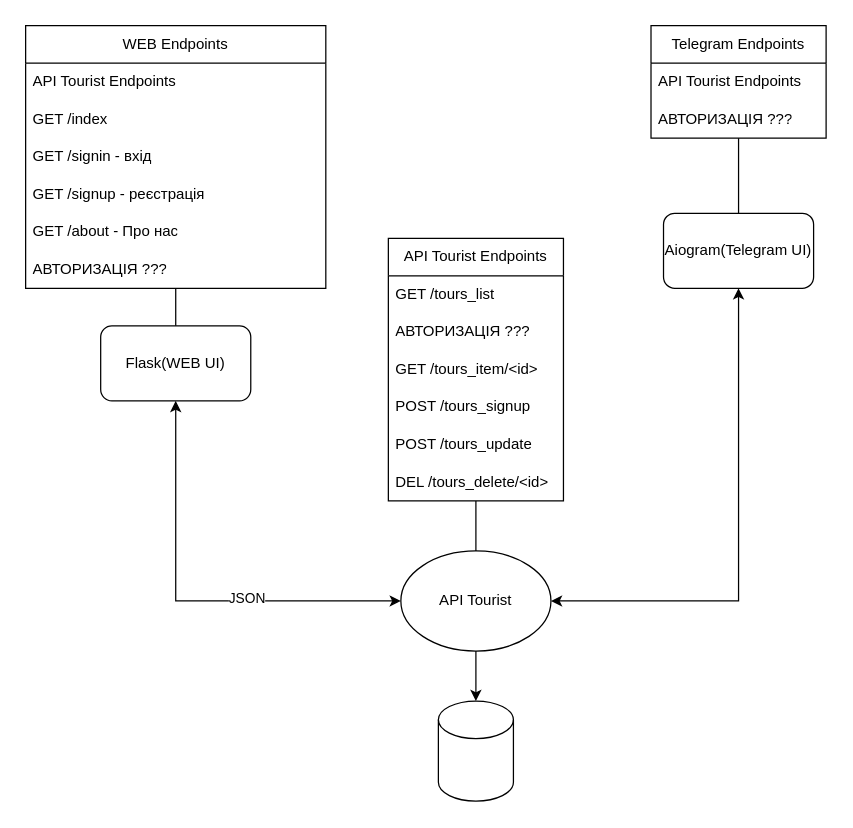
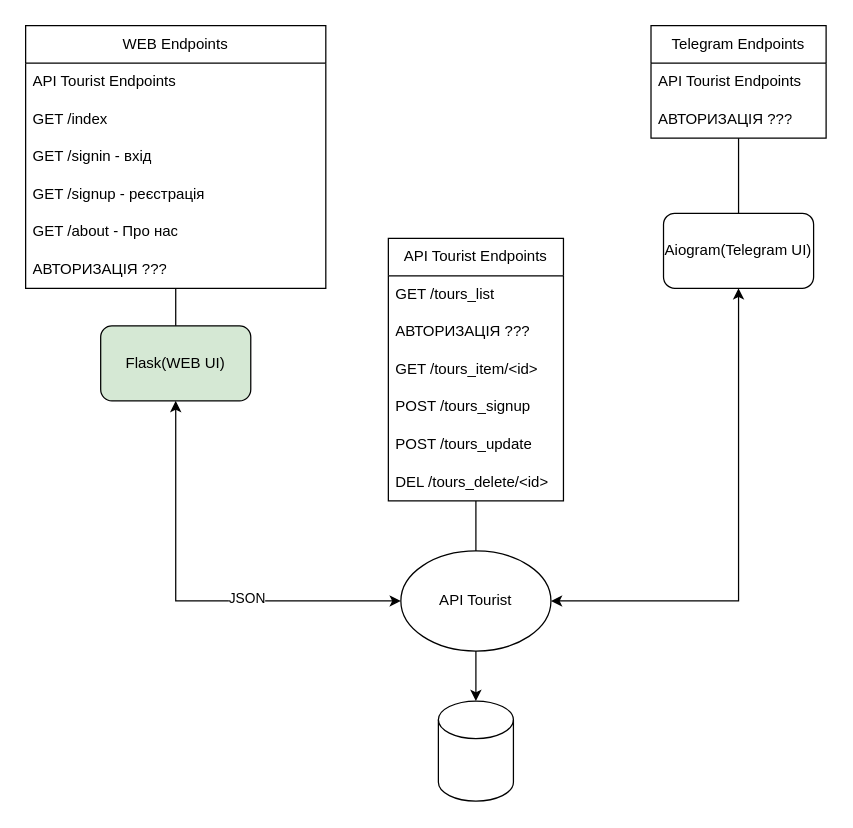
(176, 363) -> (176, 363)
